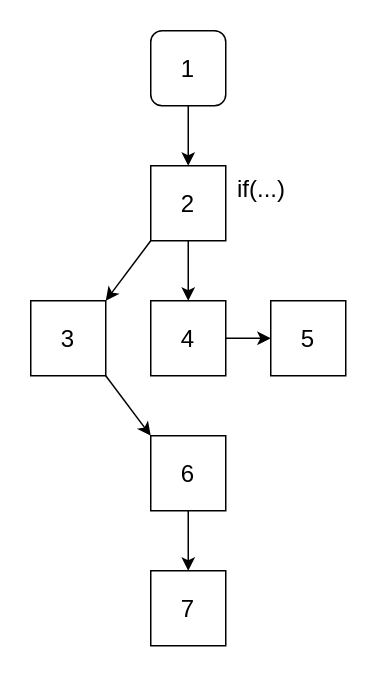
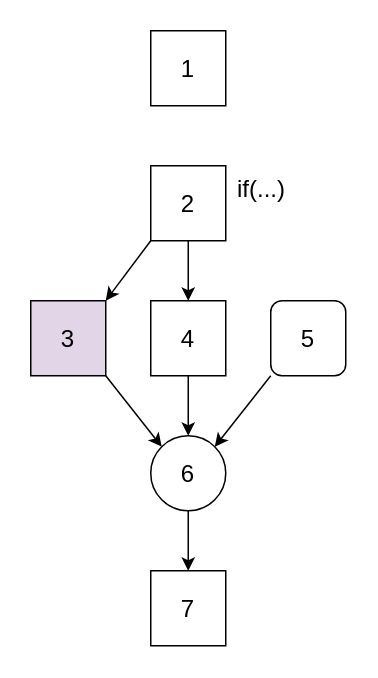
(188, 68) -> (188, 68)
(188, 131) -> none
(68, 338) -> (68, 338)
(254, 338) -> (188, 401)
(308, 338) -> (308, 338)
none -> (246, 407)
(188, 473) -> (188, 473)
